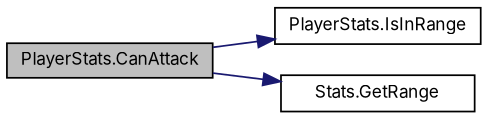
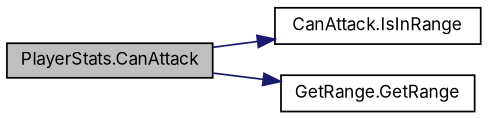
(378, 26) -> (378, 26)
(378, 93) -> (378, 93)
